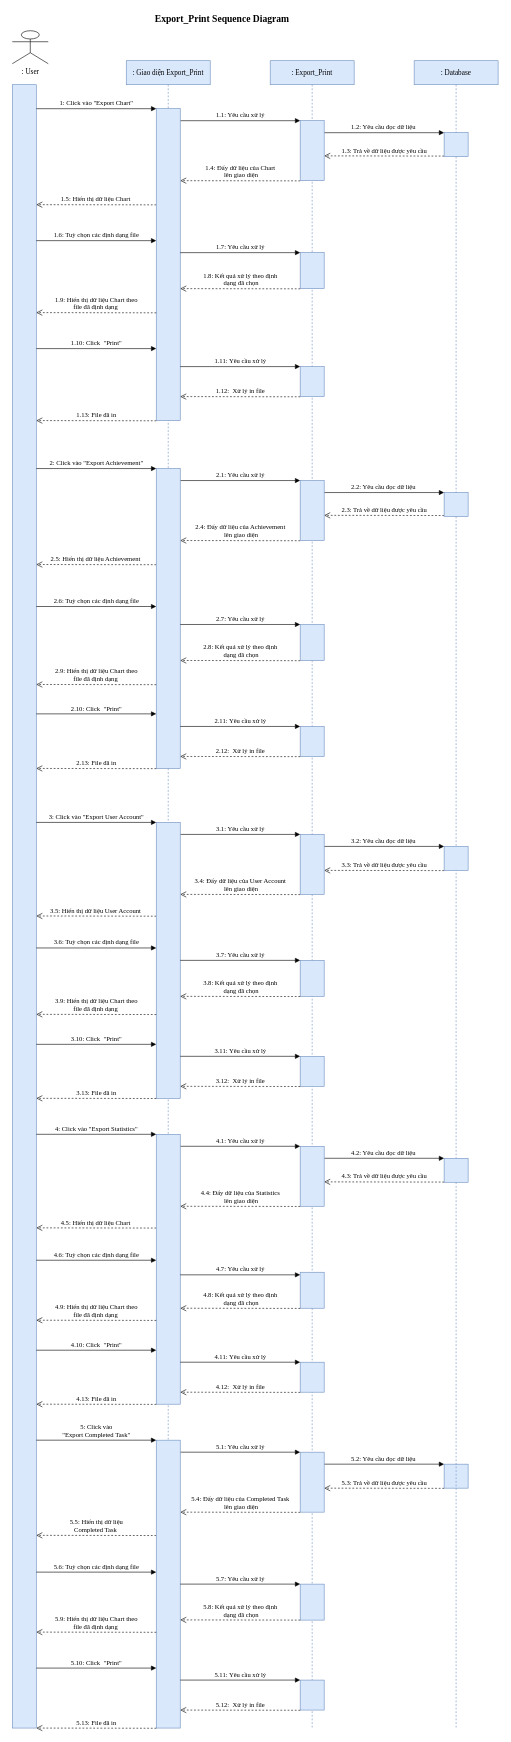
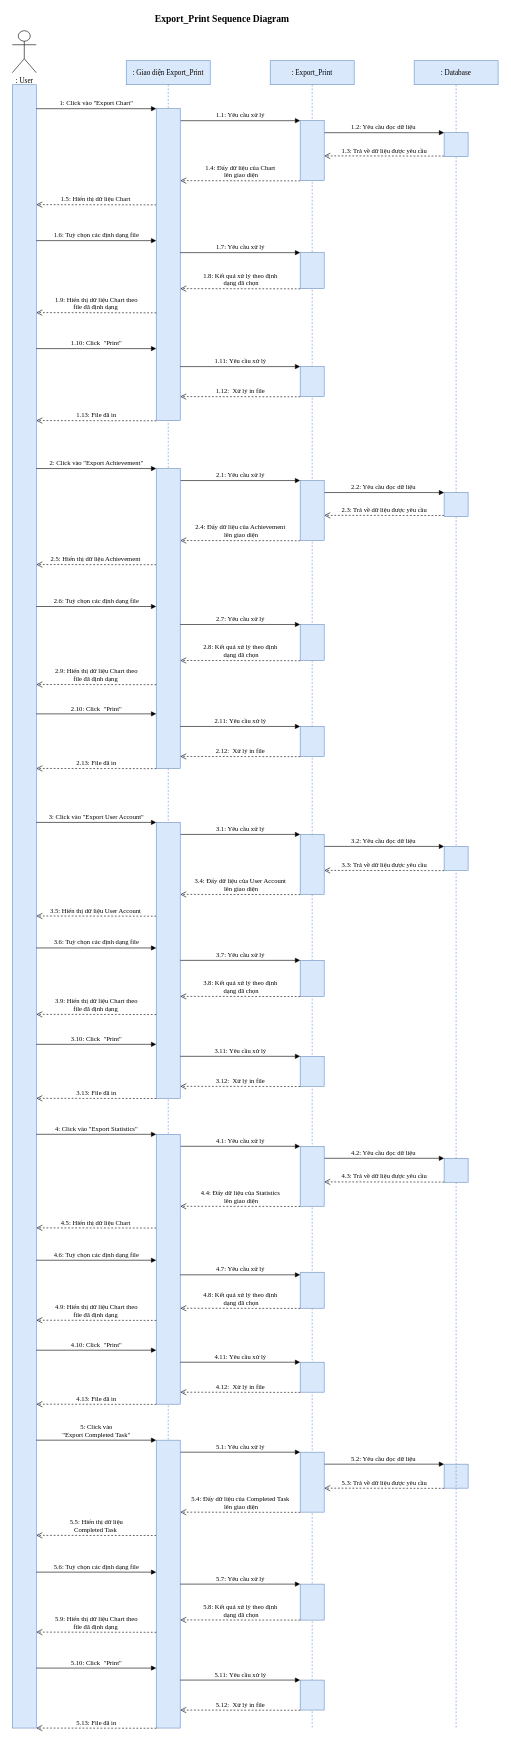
(30, 47) -> (24, 51)
